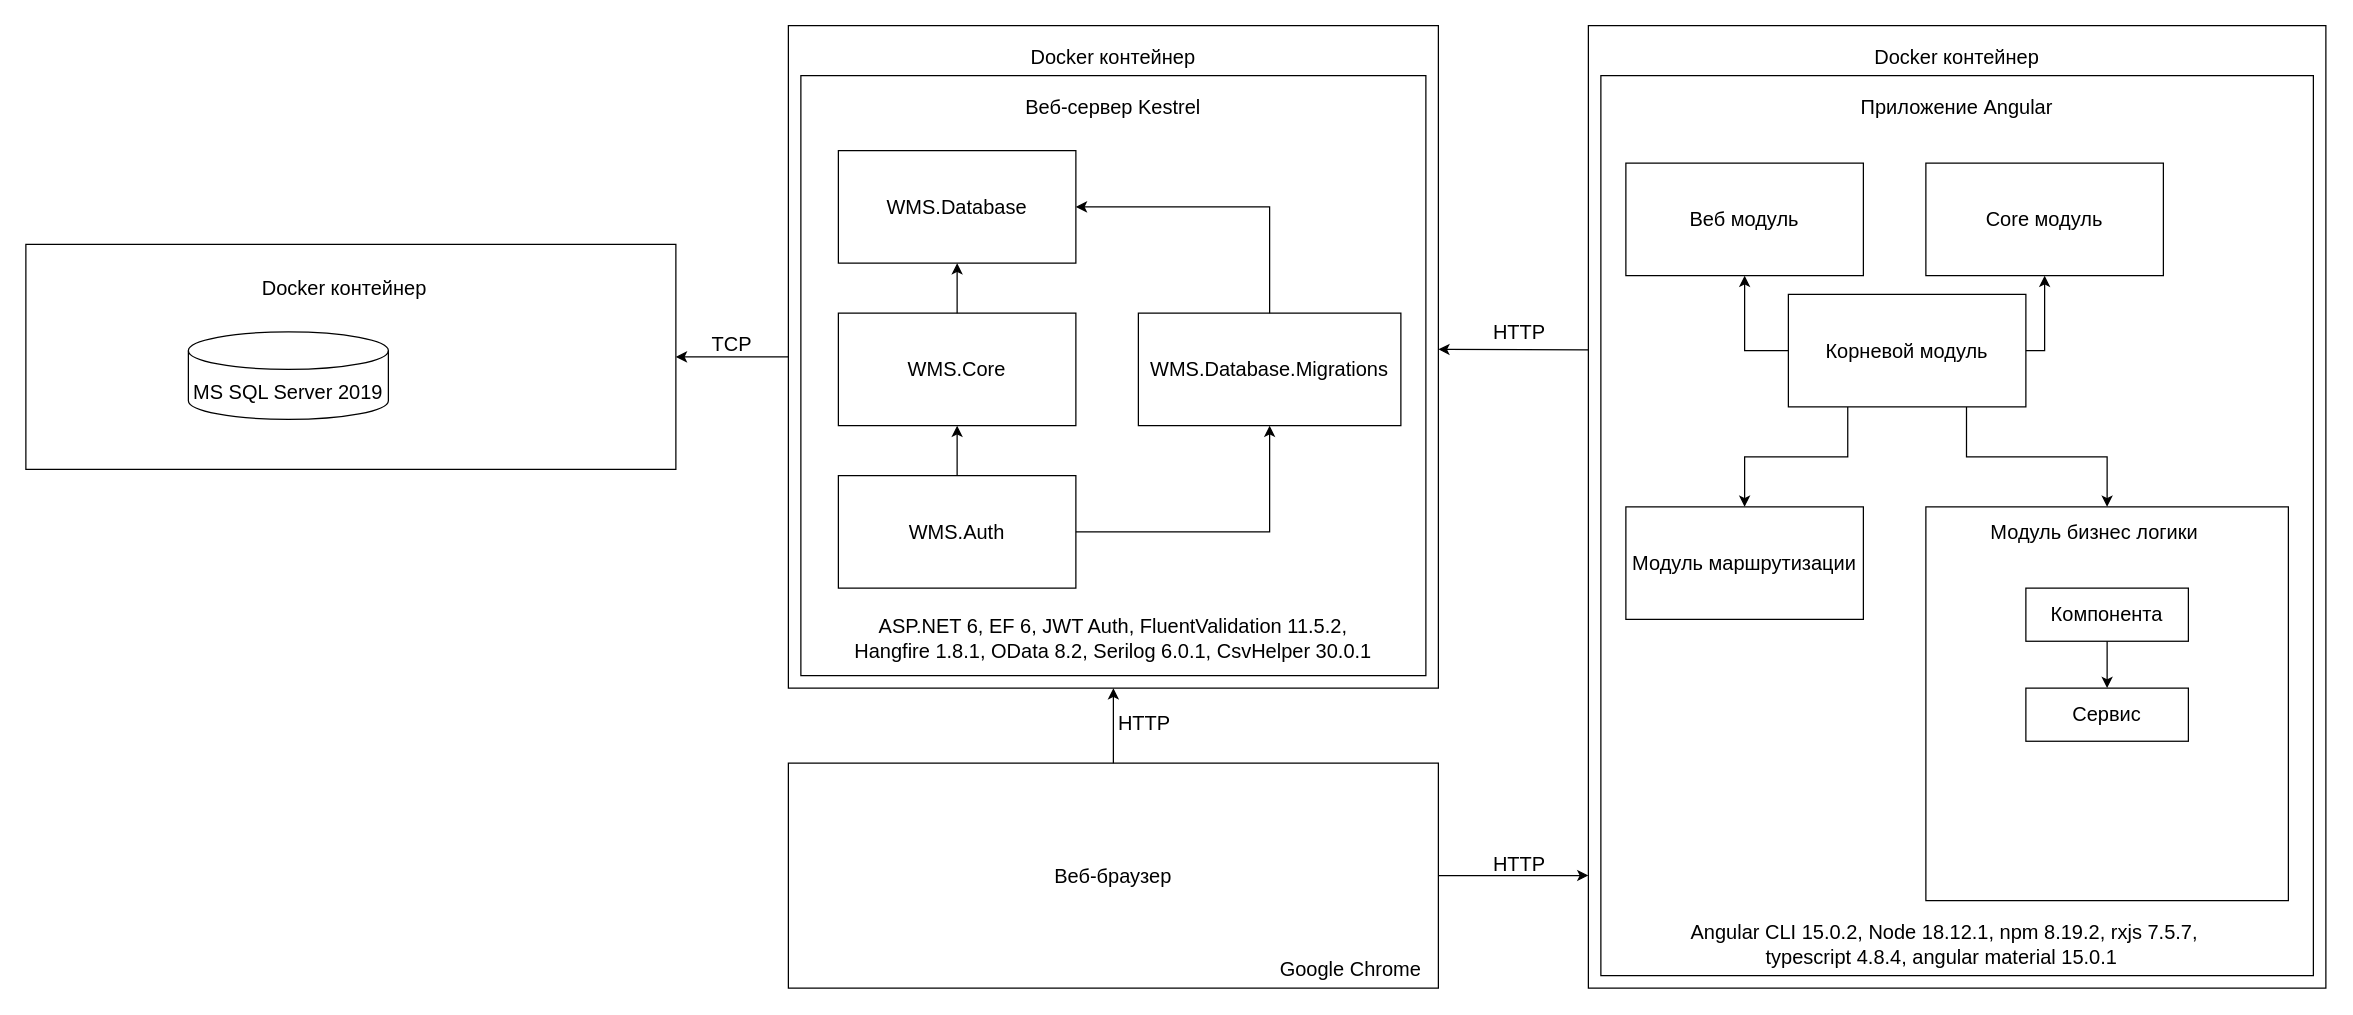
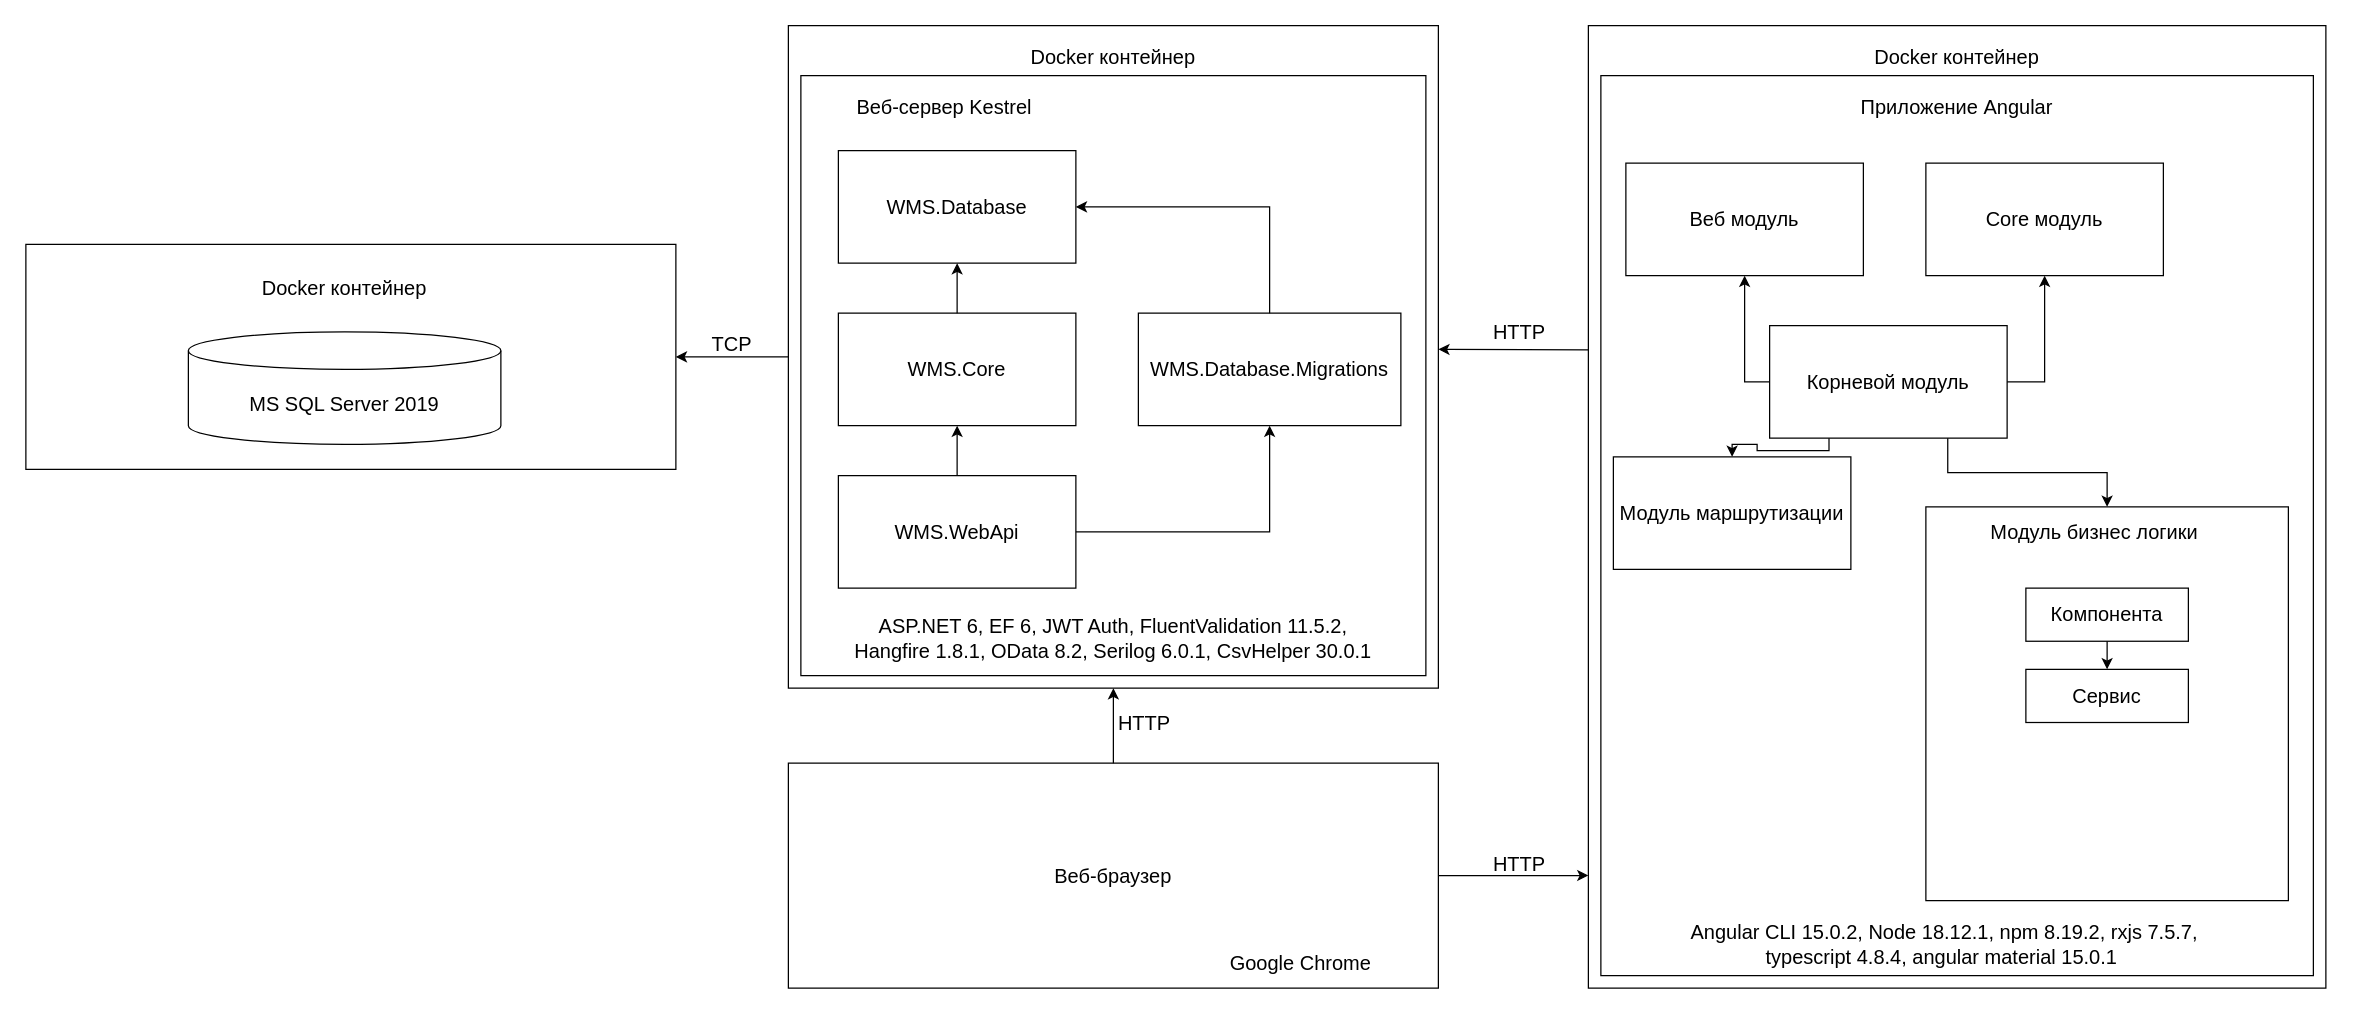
(1113, 107) -> (944, 107)
(1907, 351) -> (1888, 382)
(288, 376) -> (344, 388)
(957, 532) -> (957, 532)
(1744, 563) -> (1732, 513)
(2107, 715) -> (2107, 696)
(1351, 969) -> (1301, 963)
